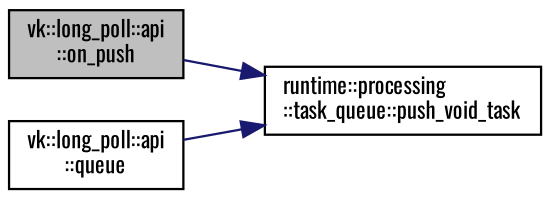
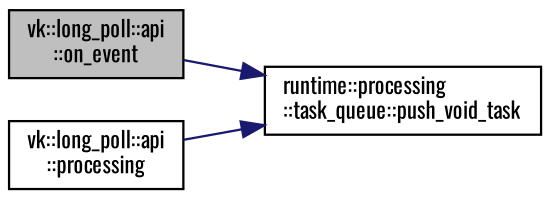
(96, 44) -> (96, 44)
(96, 155) -> (96, 155)
